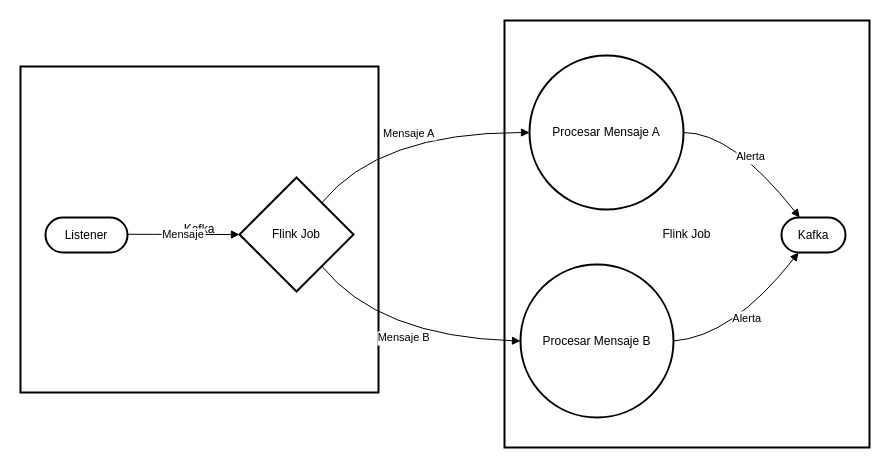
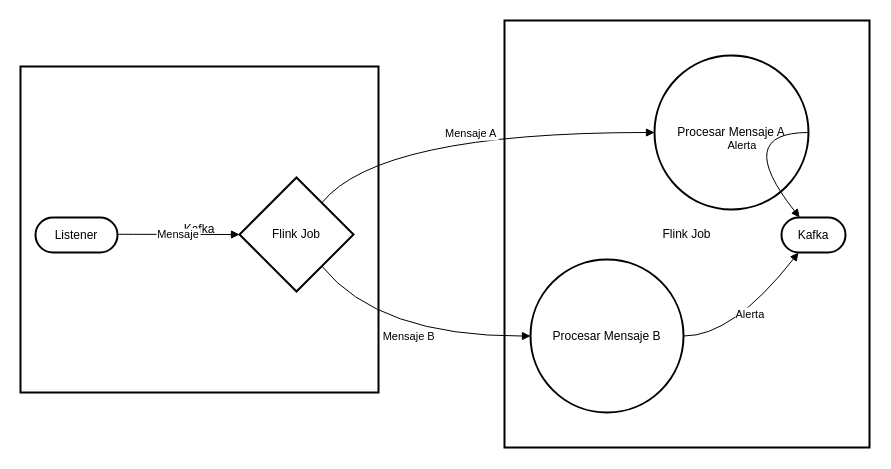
(607, 133) -> (732, 133)
(87, 235) -> (77, 235)
(597, 341) -> (607, 336)
